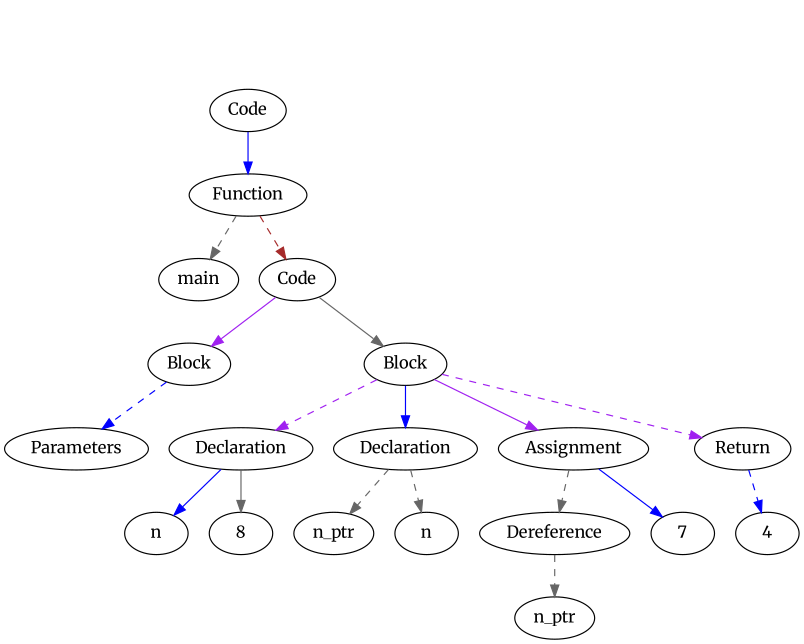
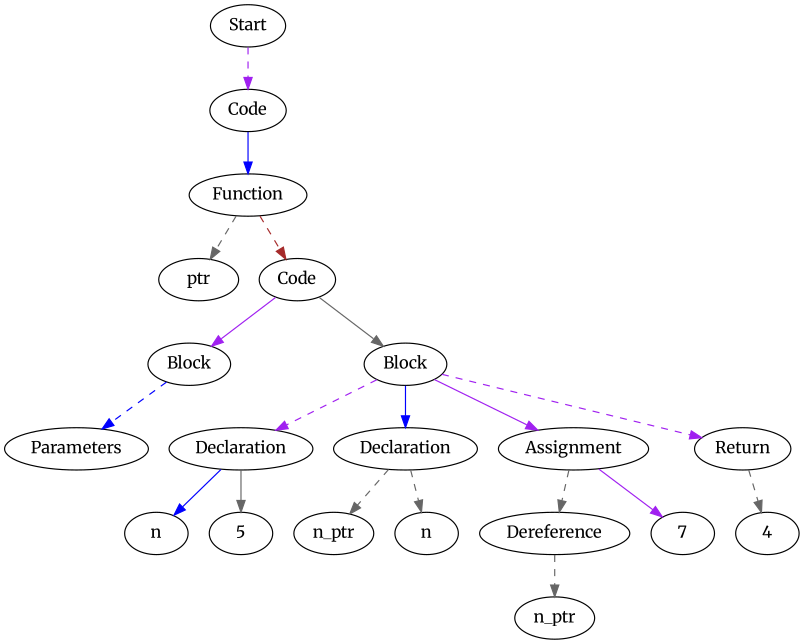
none -> (248, 26)
(199, 280) -> (199, 280)
(753, 486) -> (753, 486)
(626, 489) -> (626, 489)
(241, 533) -> (241, 533)
